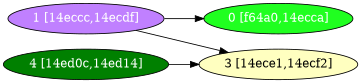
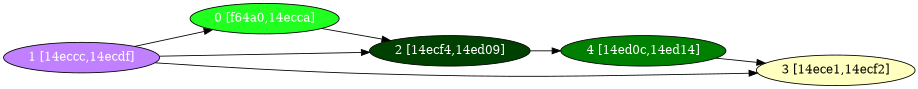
none -> (450, 51)
